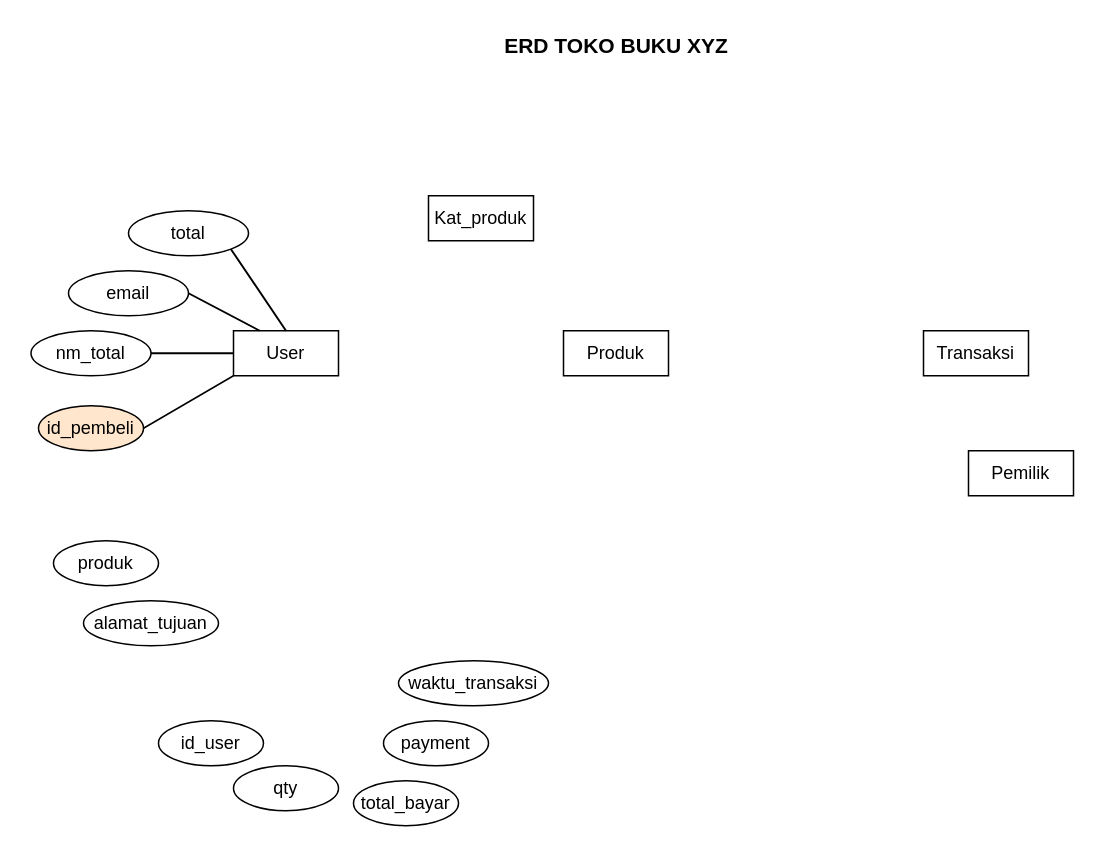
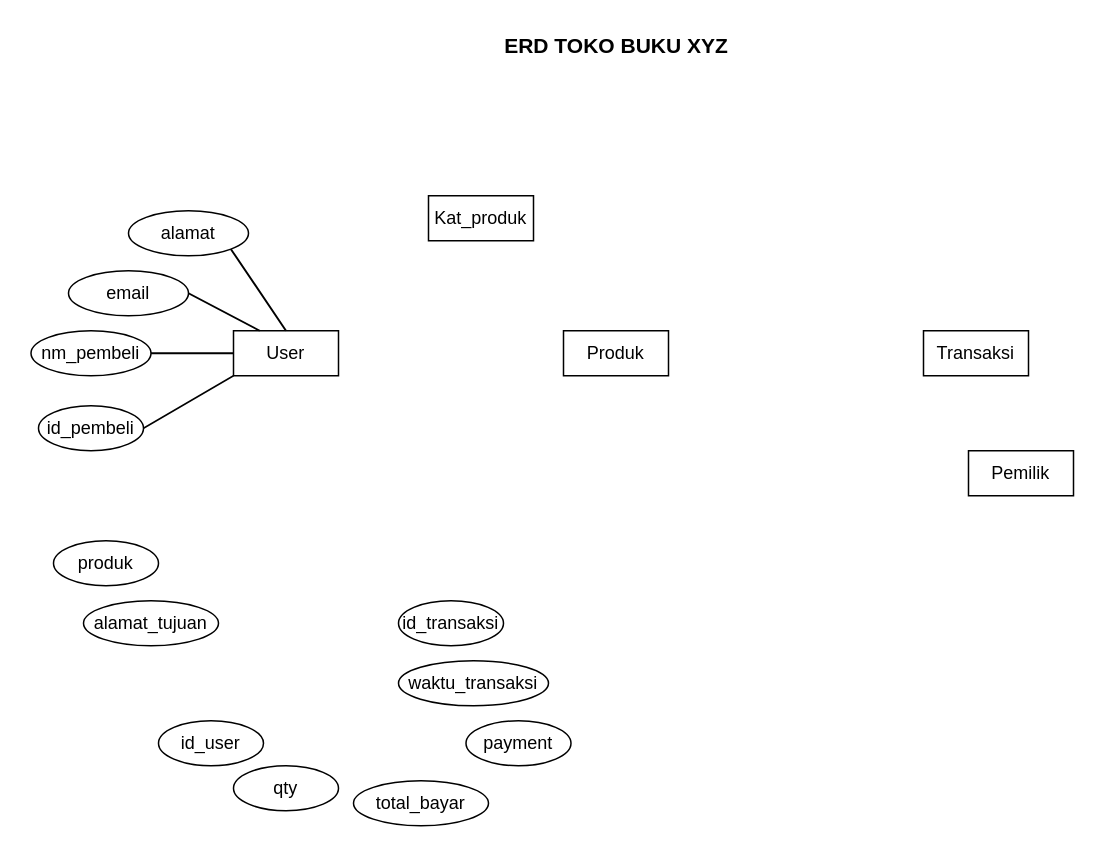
(188, 233) -> (188, 233)
(91, 353) -> (91, 353)
(91, 428) -> (91, 428)
none -> (451, 623)
(436, 743) -> (518, 743)
(406, 803) -> (421, 803)
